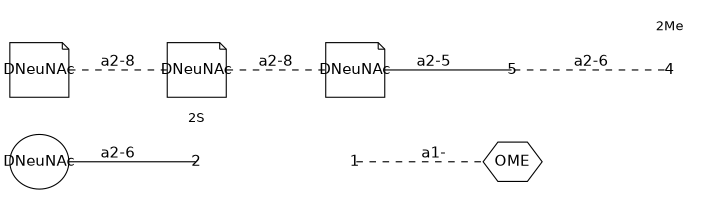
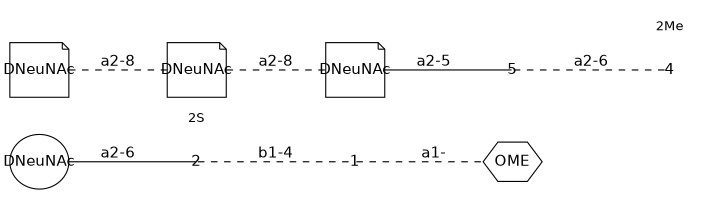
none -> (276, 162)
